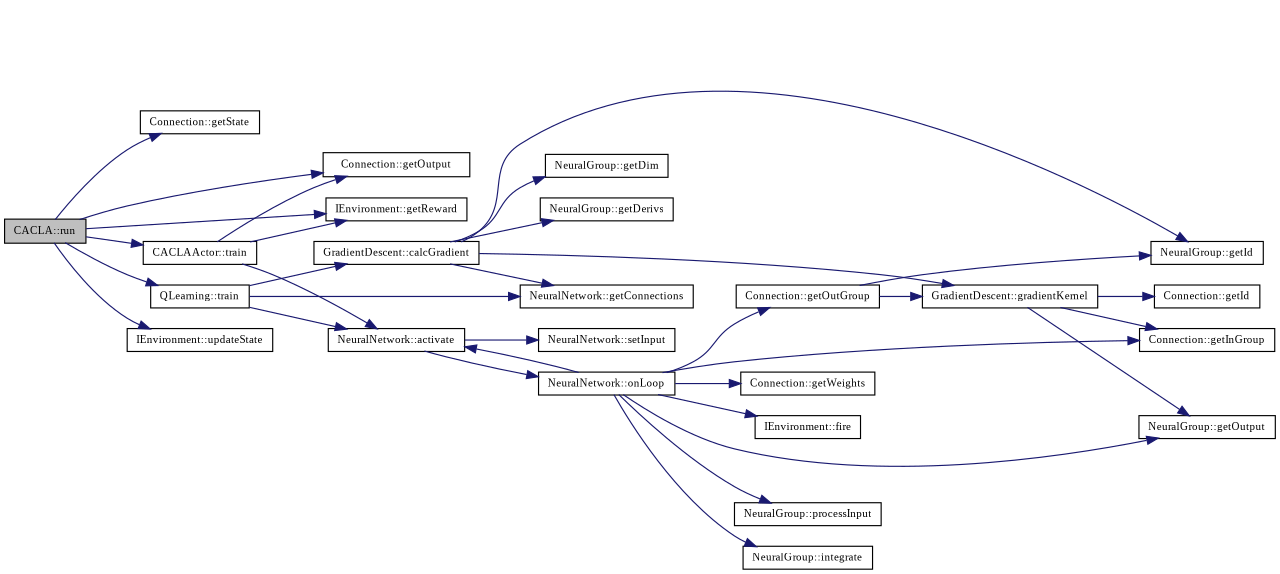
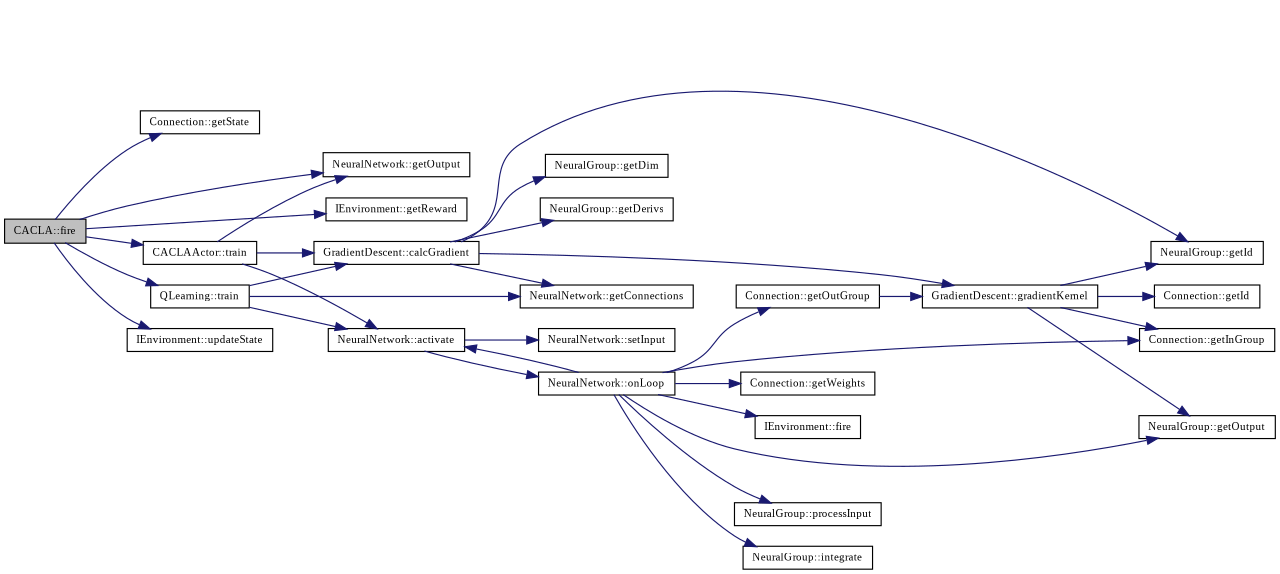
(396, 165) -> (396, 165)
(45, 231) -> (45, 231)
(293, 232) -> (279, 253)
(999, 266) -> (1103, 276)
